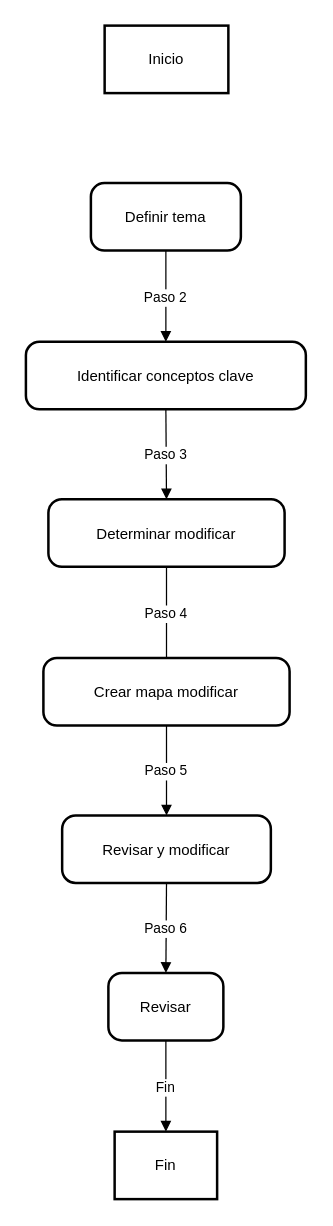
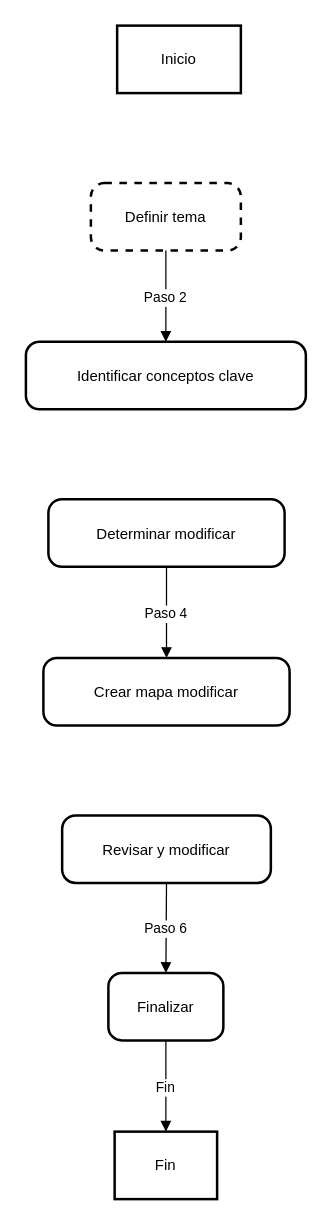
(166, 59) -> (179, 59)
(166, 217) -> (166, 217)
(166, 450) -> none
(166, 651) -> (166, 646)
(166, 766) -> none
(165, 1008) -> (165, 1008)
